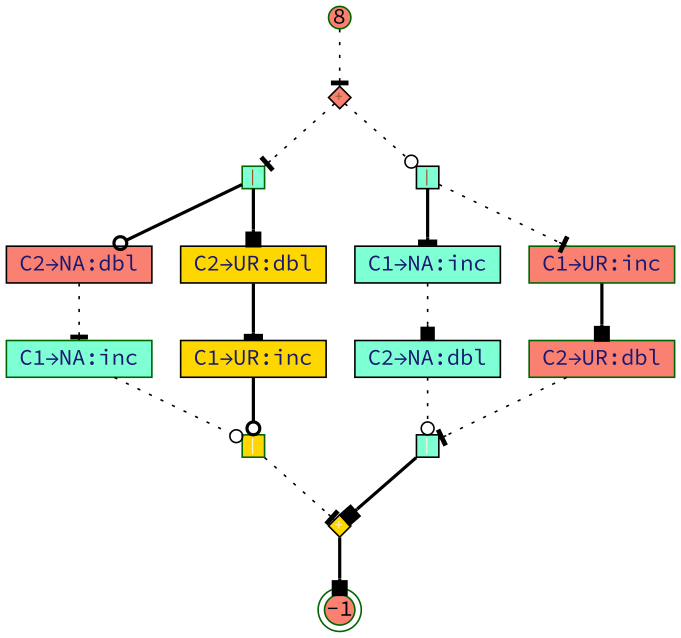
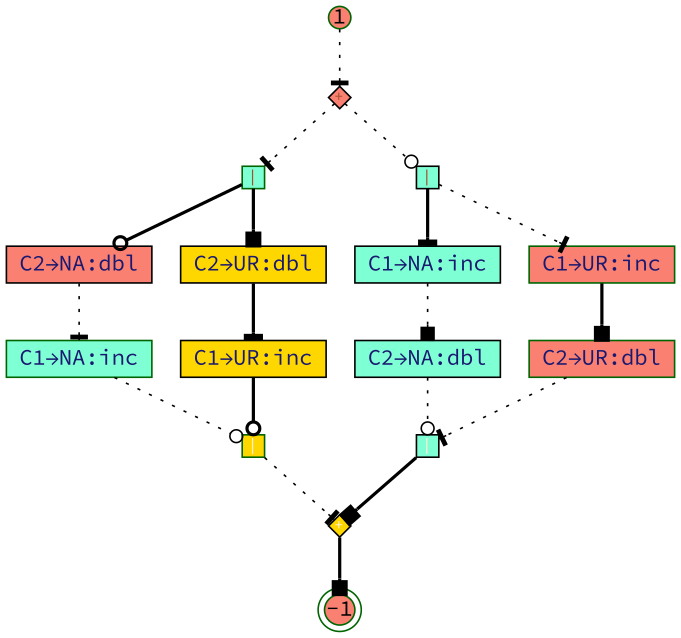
(340, 18) -> (340, 18)
